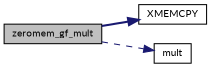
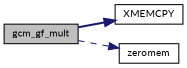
(53, 34) -> (41, 34)
(173, 53) -> (149, 53)
